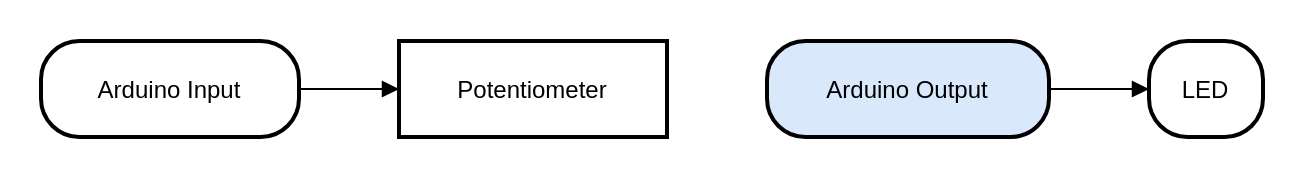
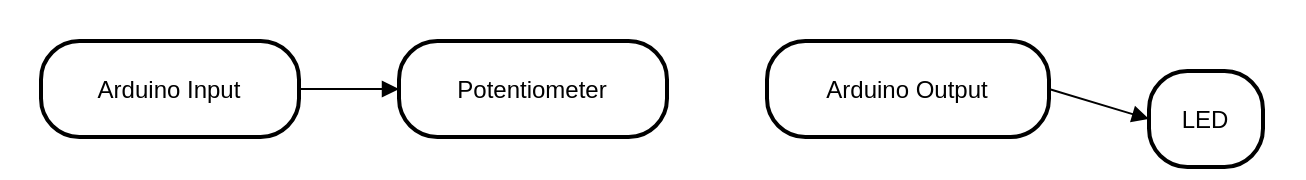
(533, 89) -> (533, 89)
(908, 89) -> (908, 89)
(1206, 89) -> (1206, 119)
